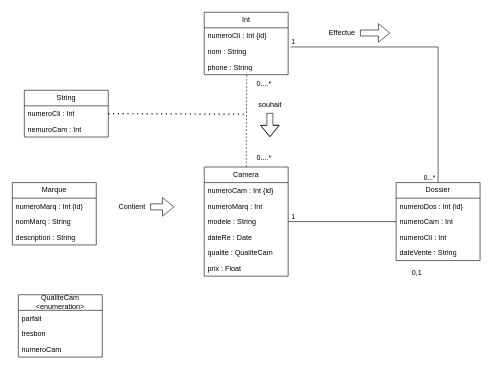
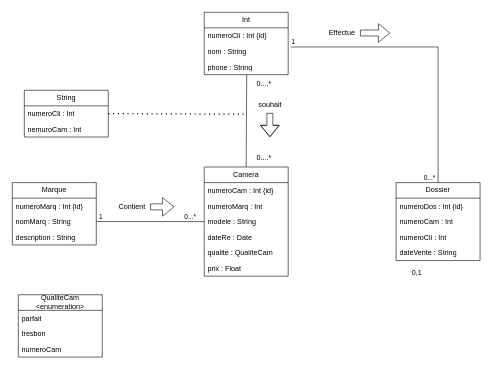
(247, 120) -> (247, 120)
none -> (150, 222)
(342, 222) -> none
